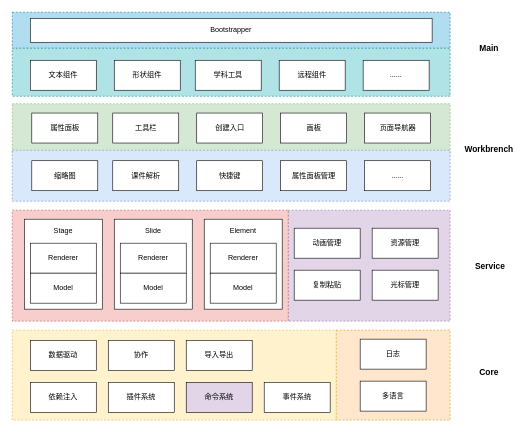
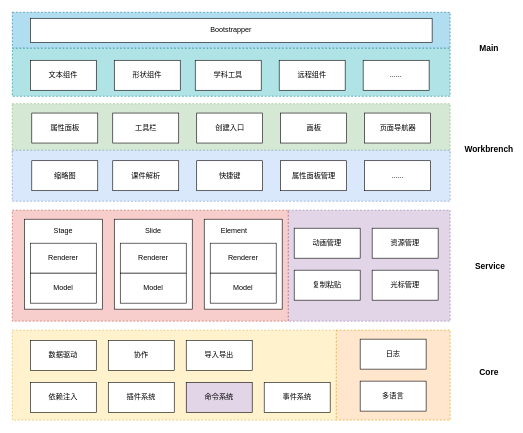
(243, 231) -> (234, 231)
